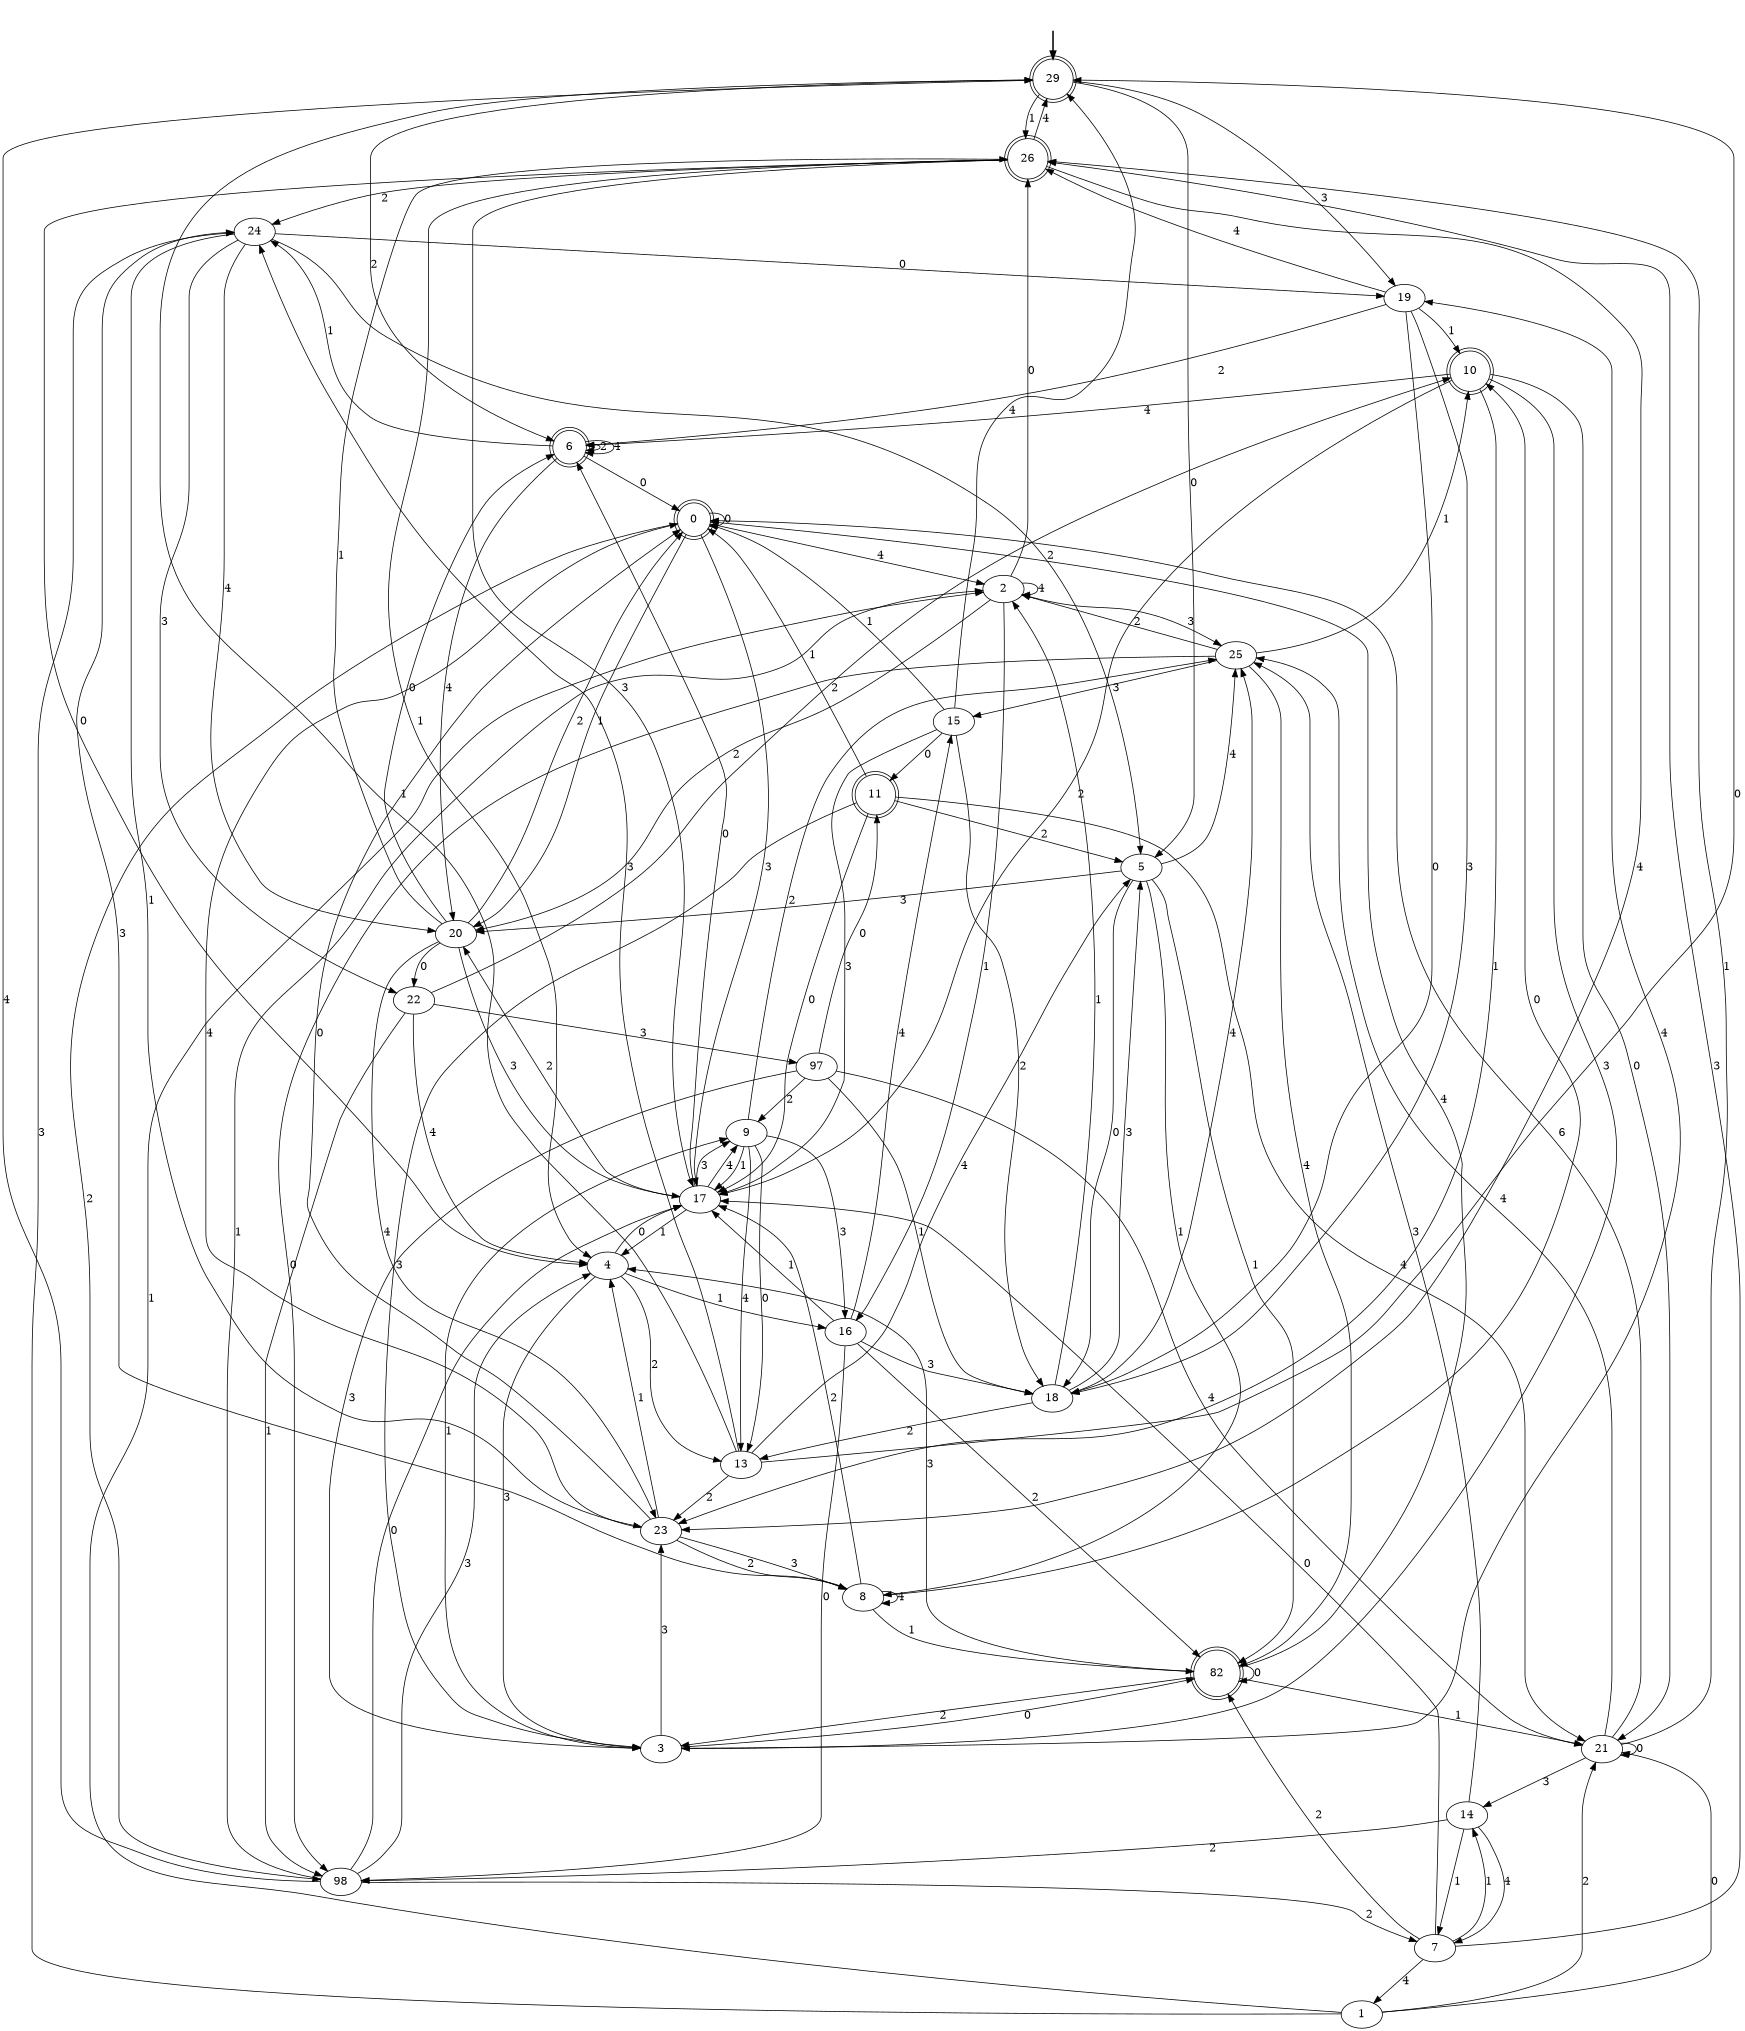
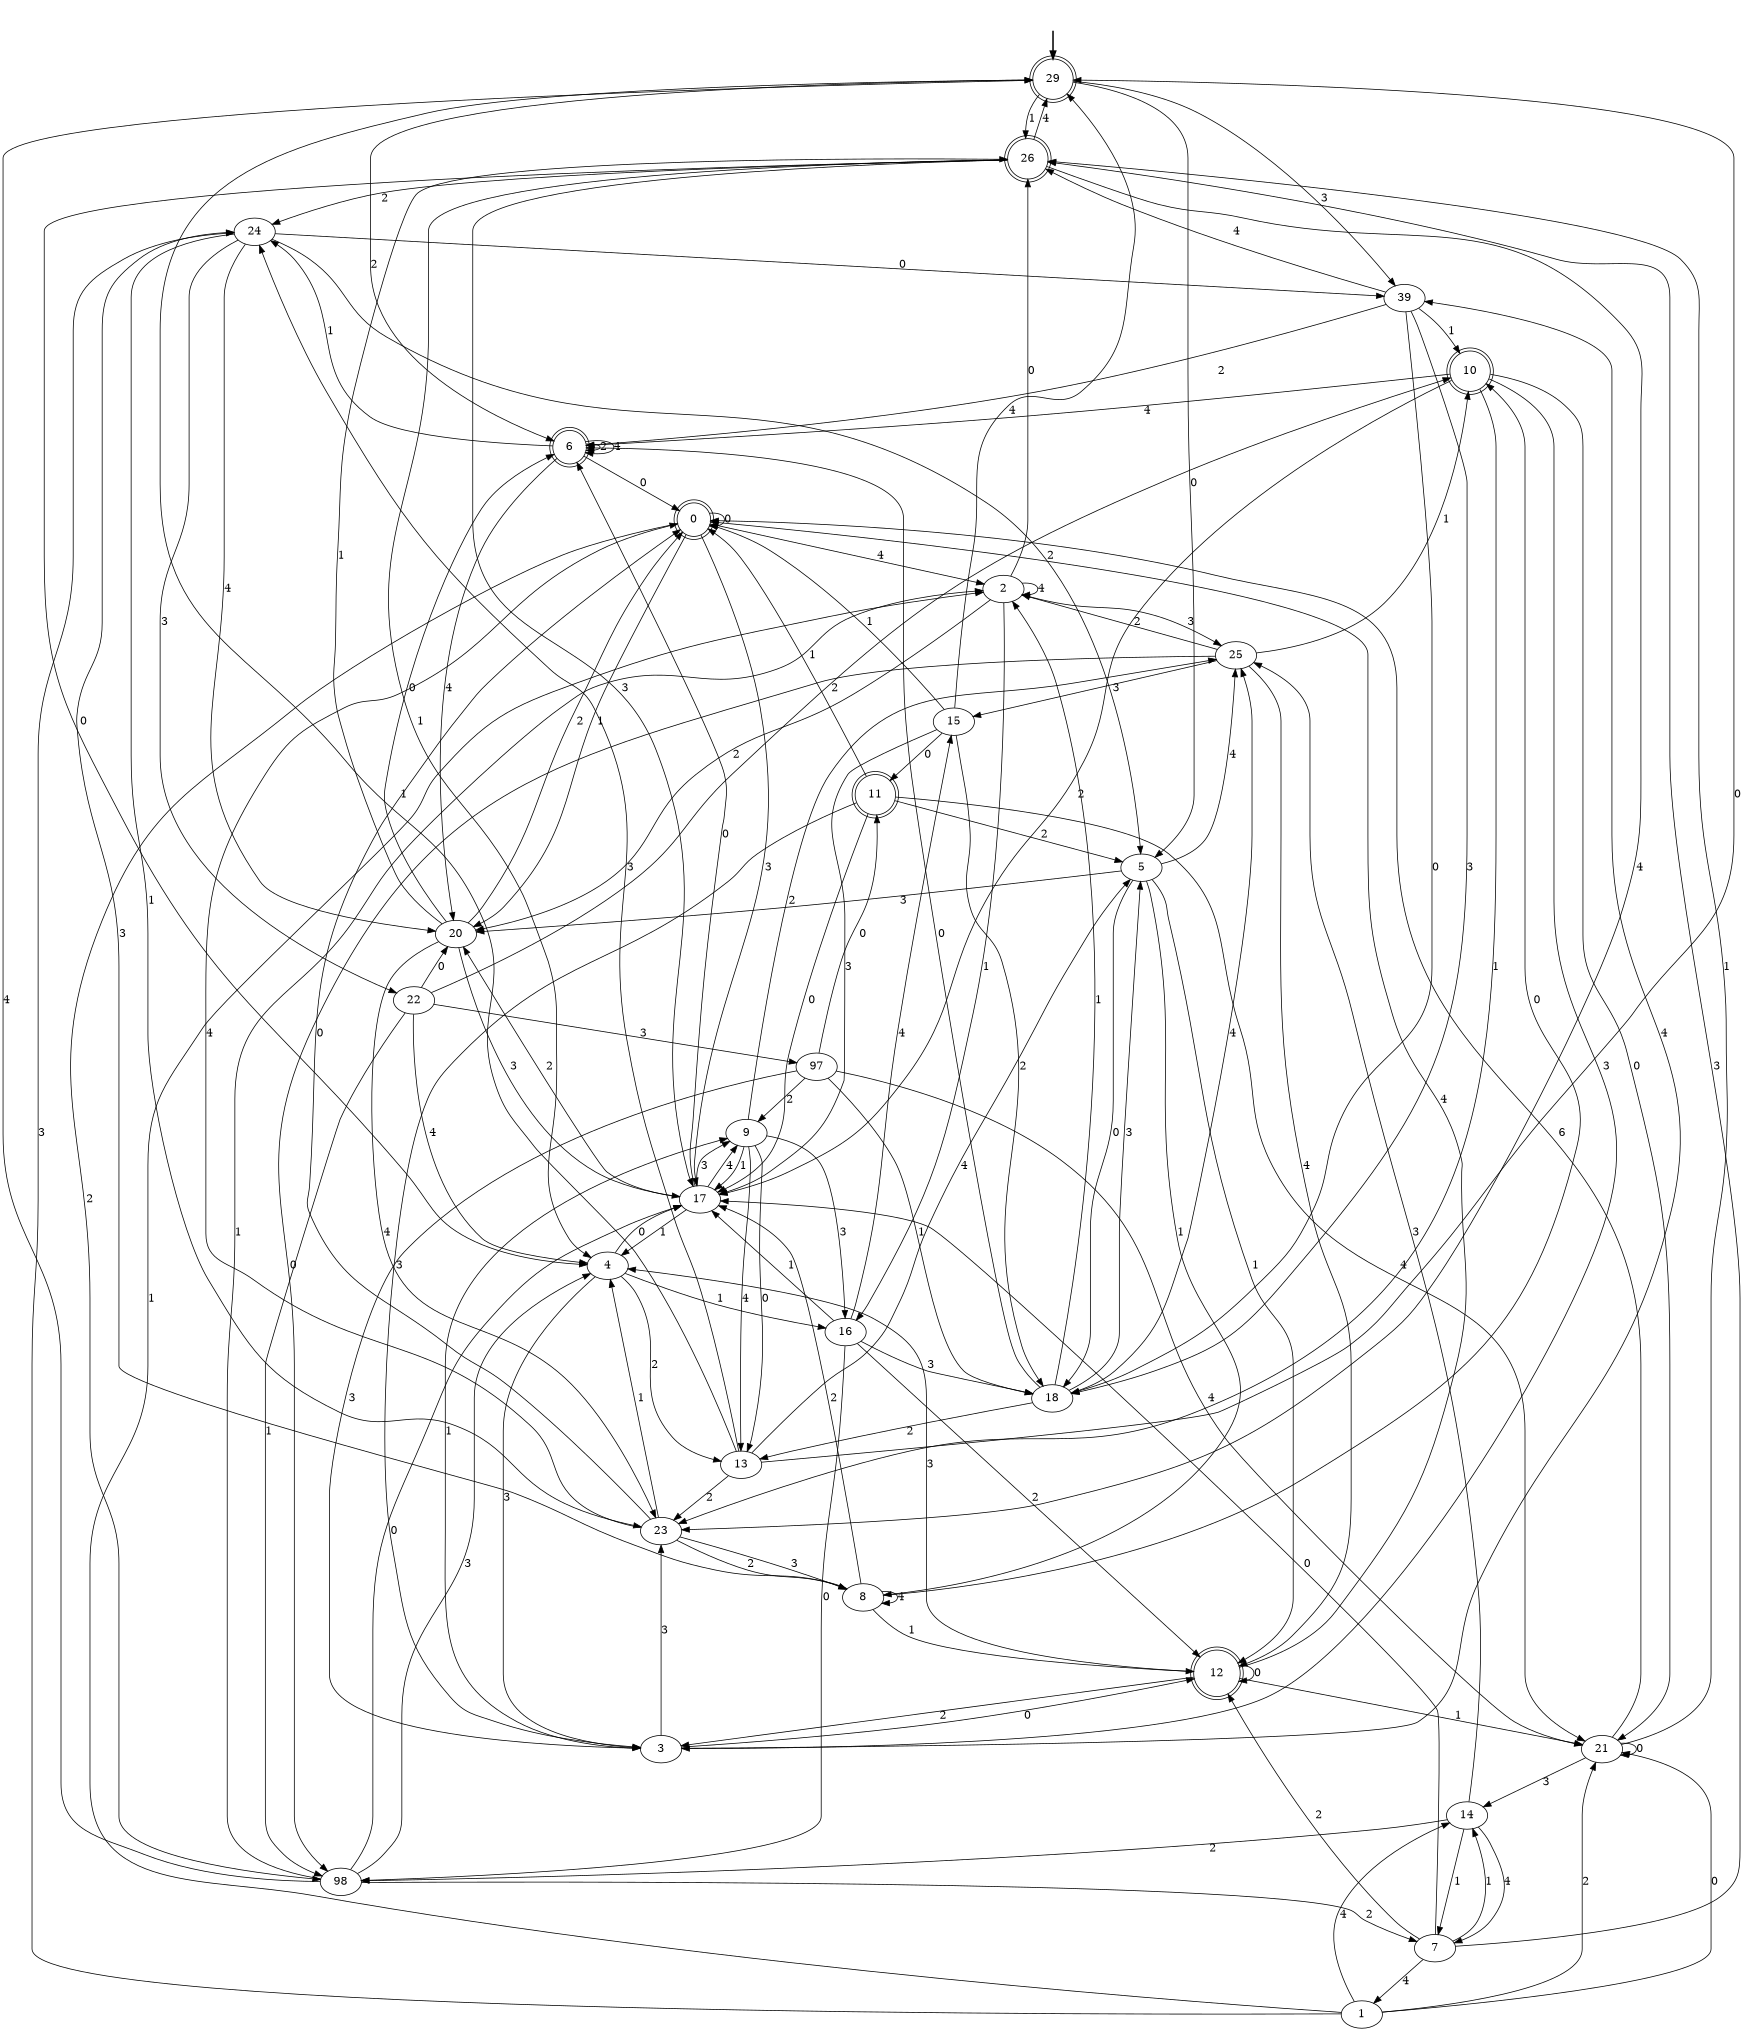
(1405, 298) -> (1405, 298)
none -> (919, 827)
(423, 958) -> (432, 970)
(1468, 1183) -> none
(1217, 1673) -> (1217, 1673)
none -> (1350, 1893)
